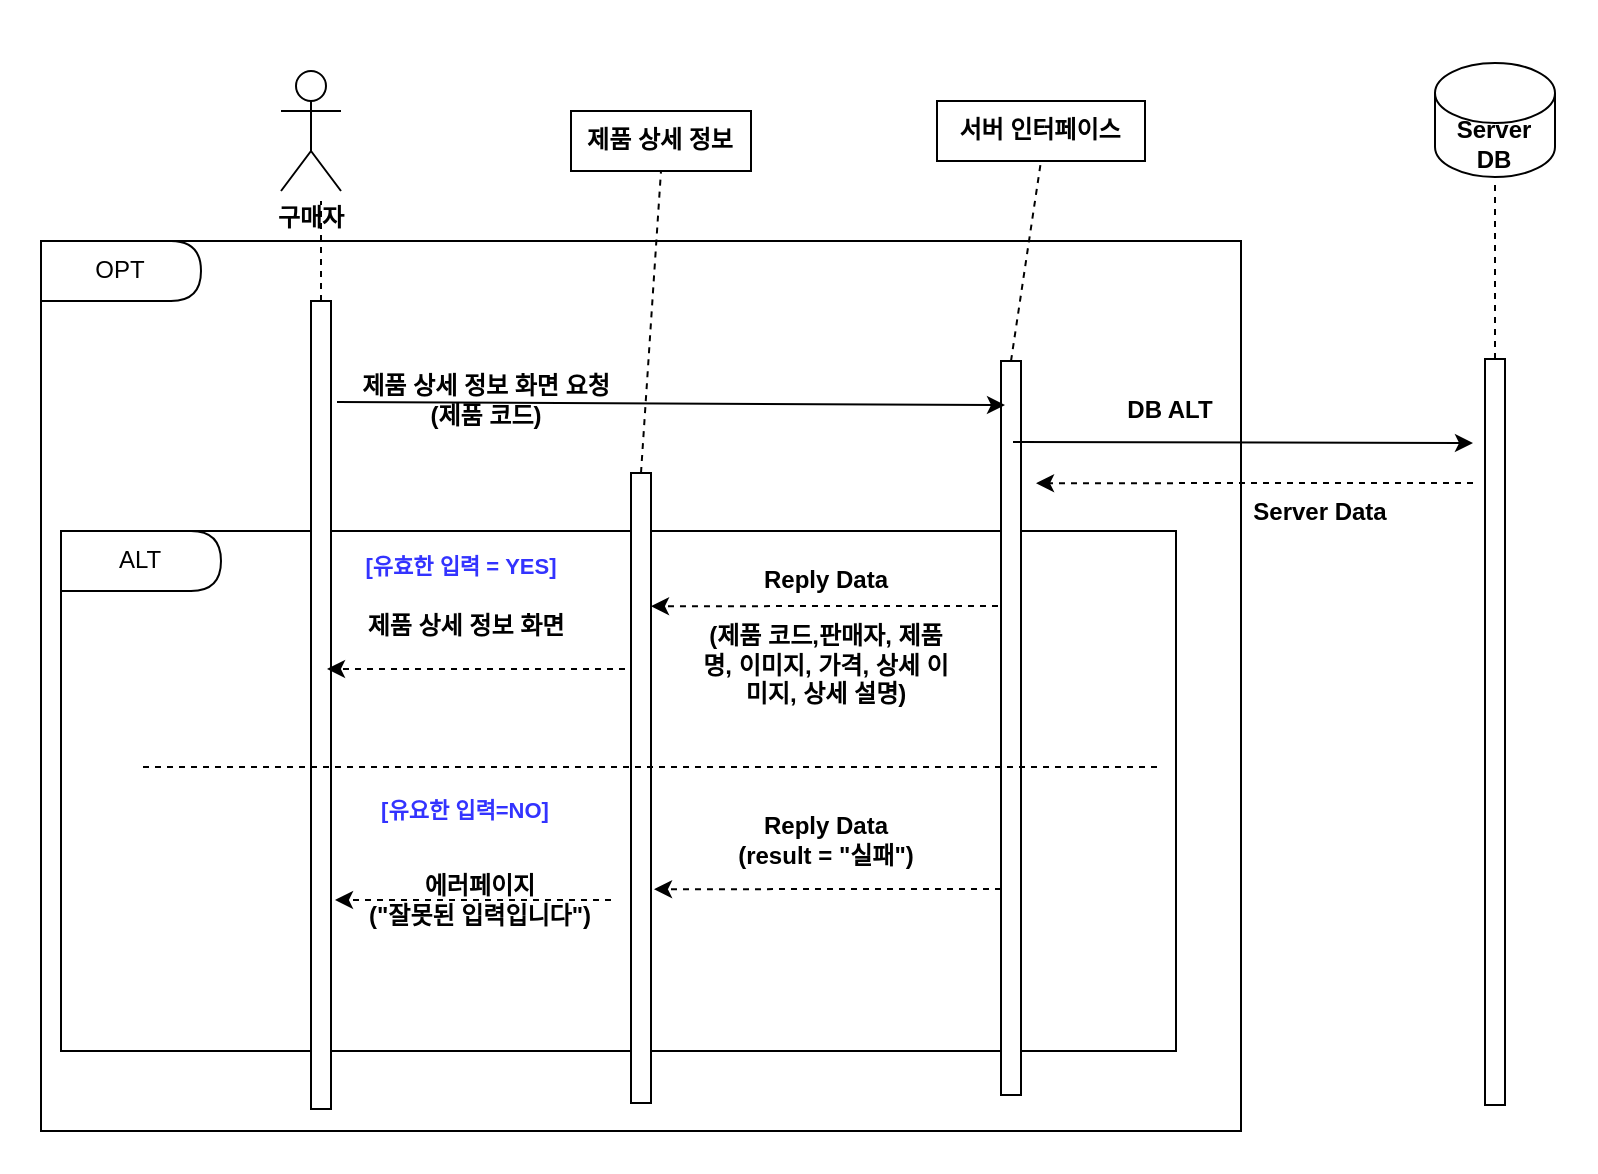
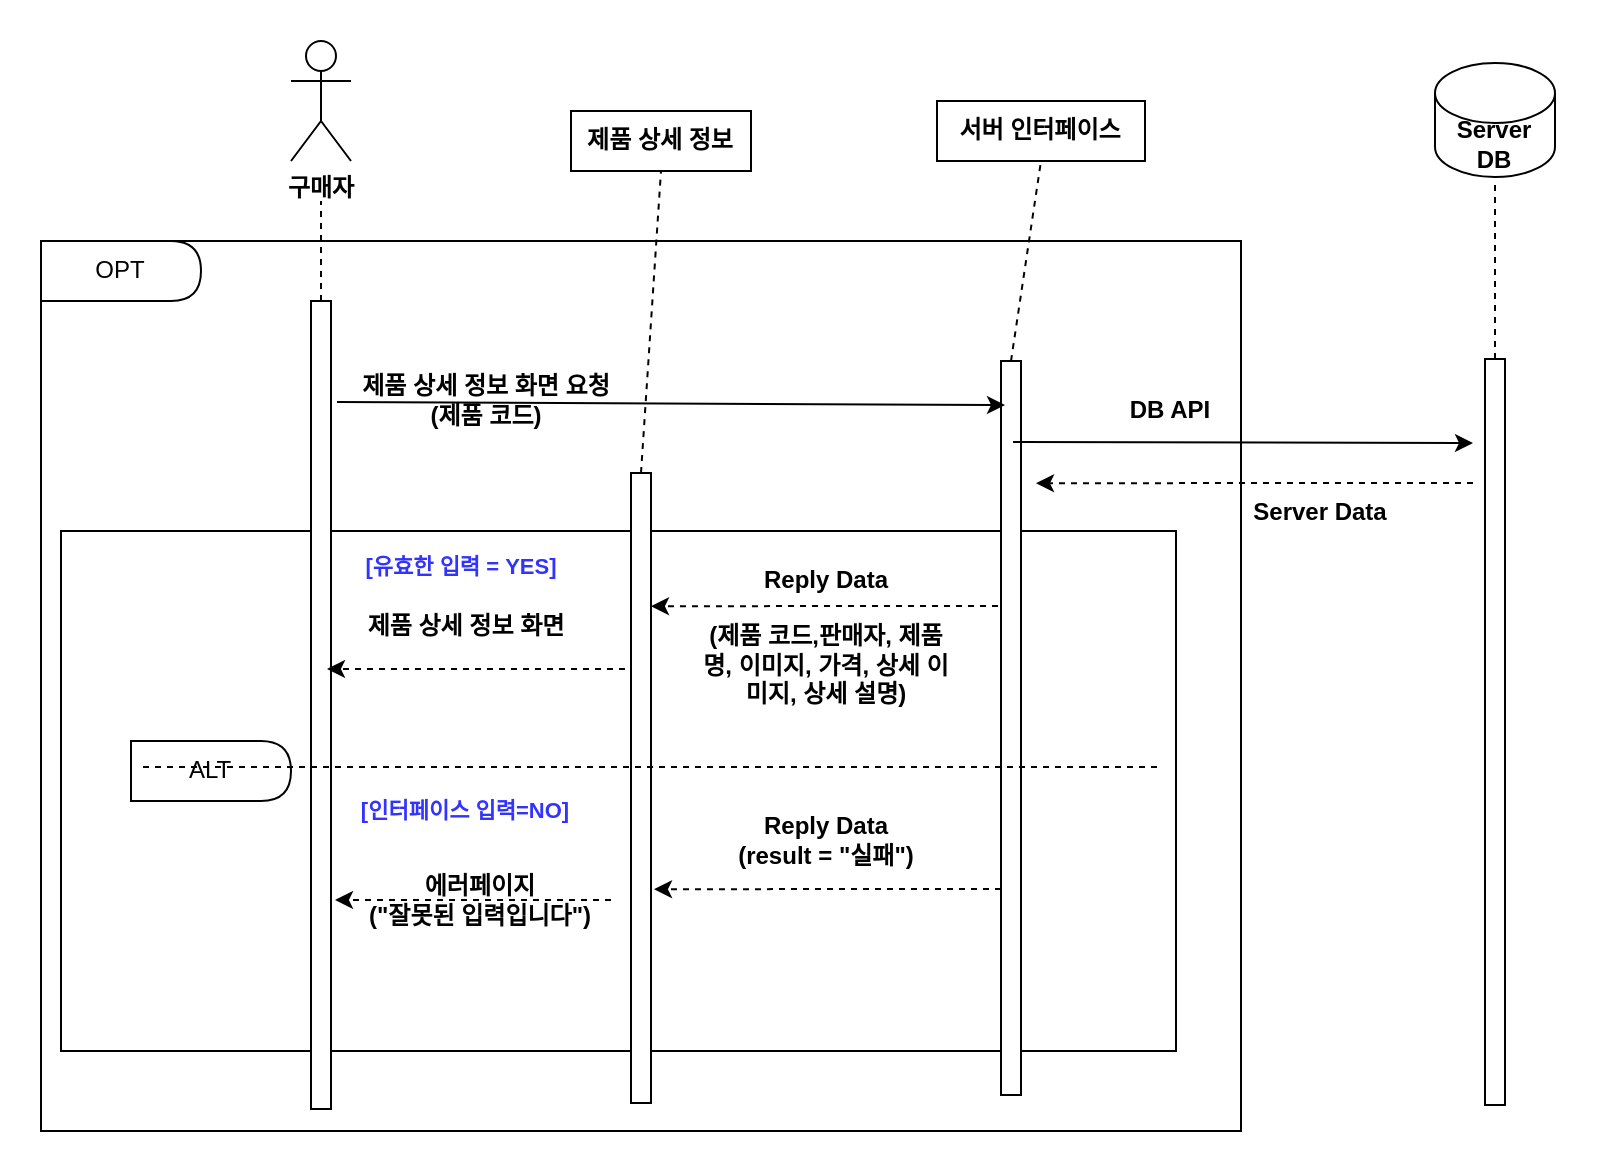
(311, 131) -> (321, 101)
(1171, 411) -> (1171, 411)
(141, 561) -> (211, 771)
(466, 811) -> (466, 811)
